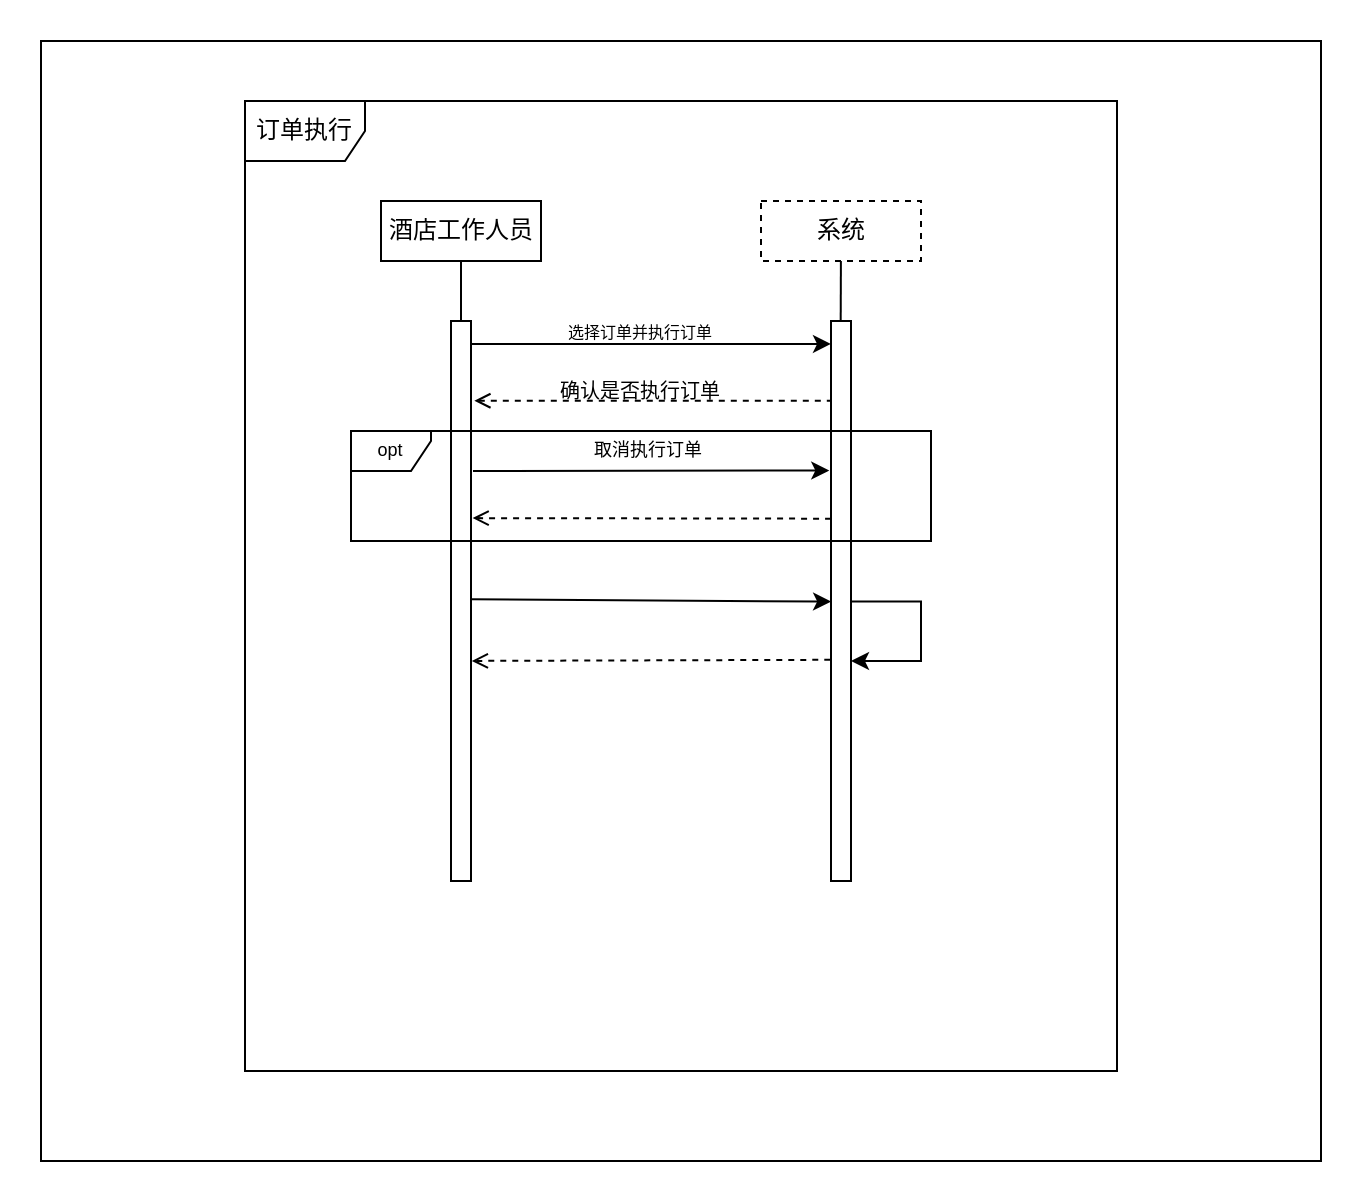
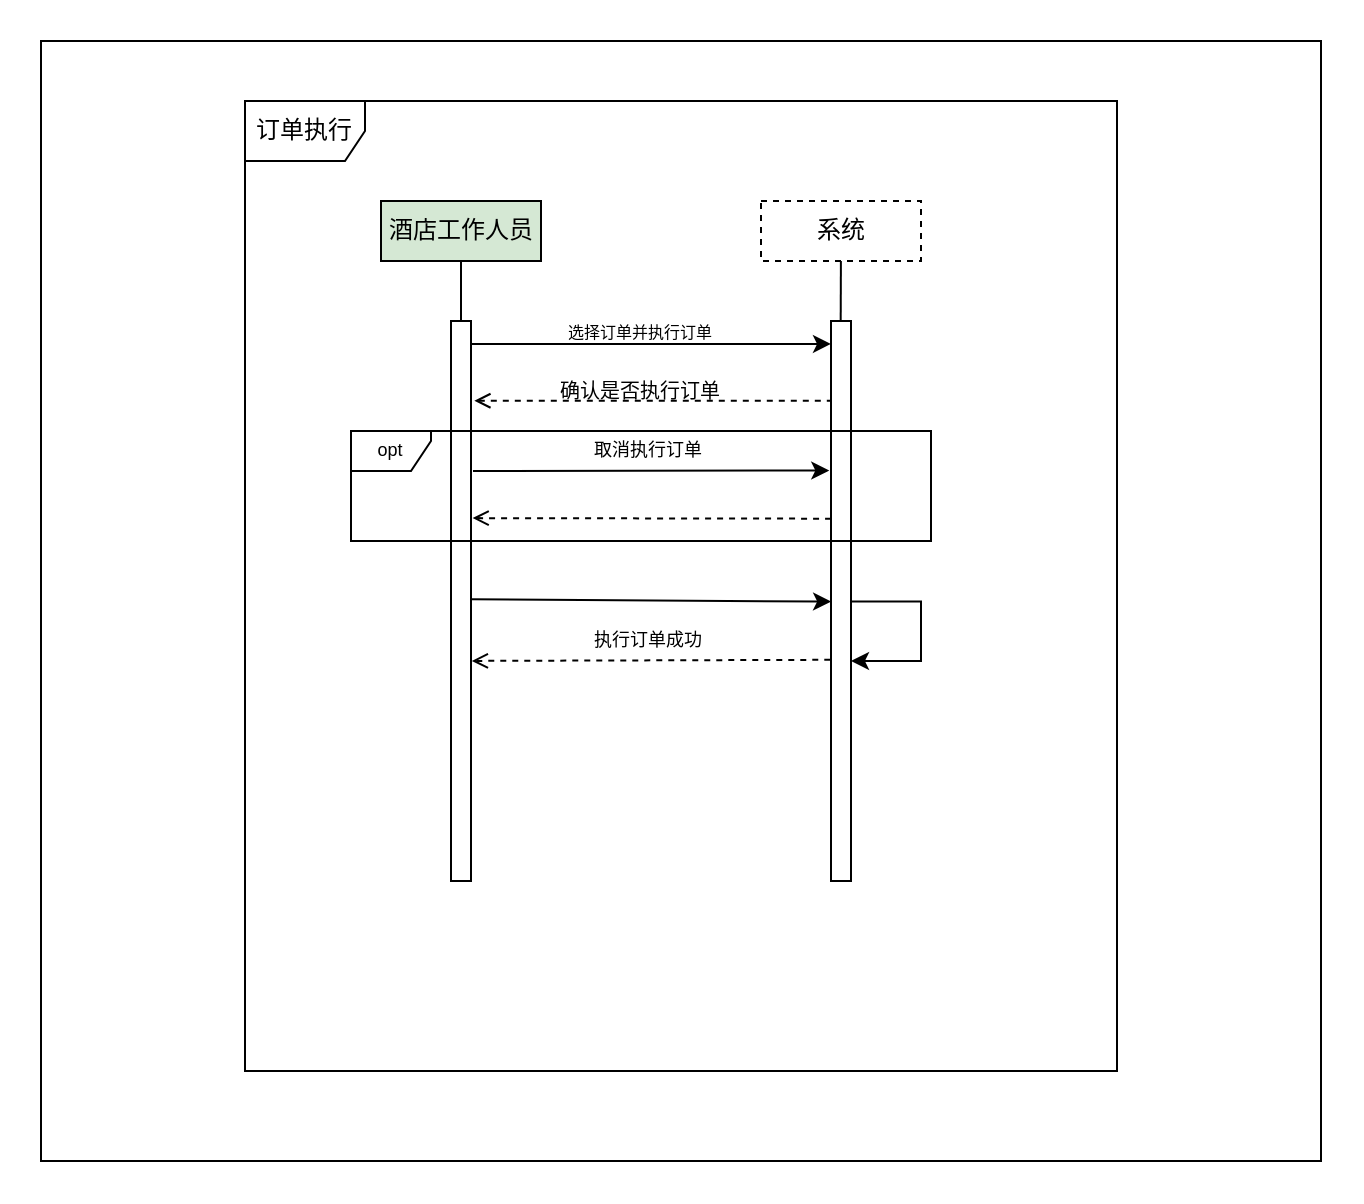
(461, 231) -> (461, 231)
none -> (649, 641)
